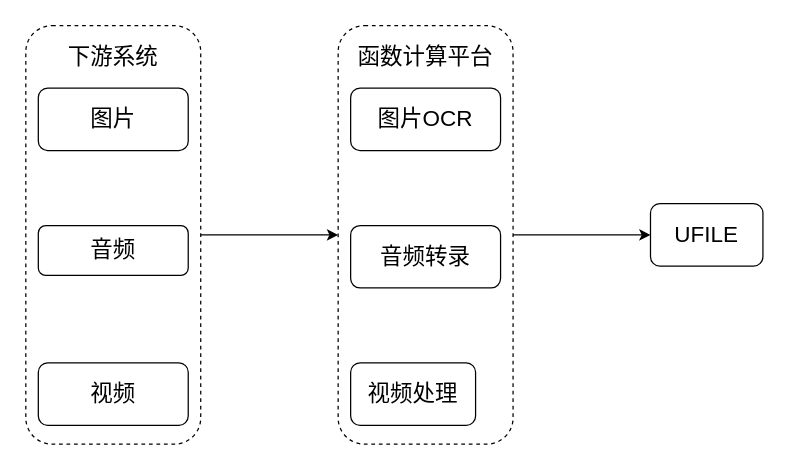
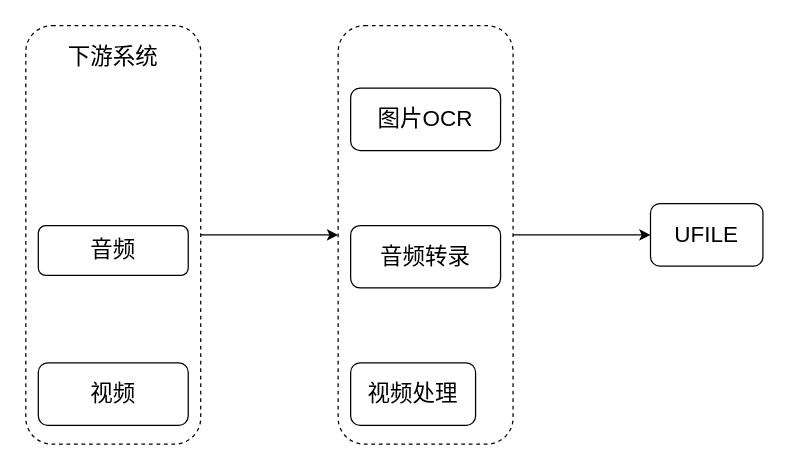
(426, 57) -> none
(113, 119) -> none
